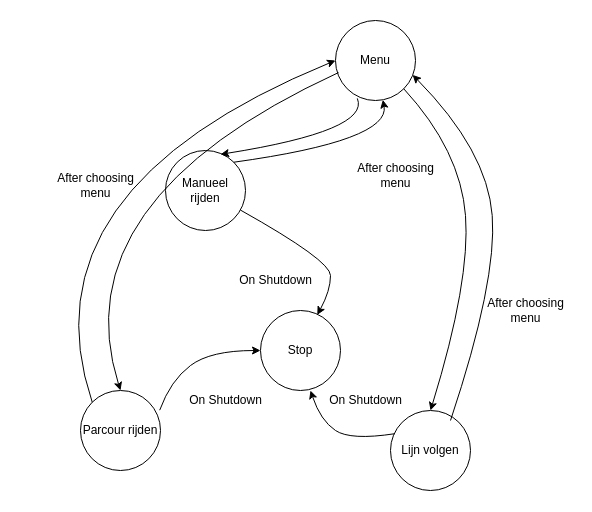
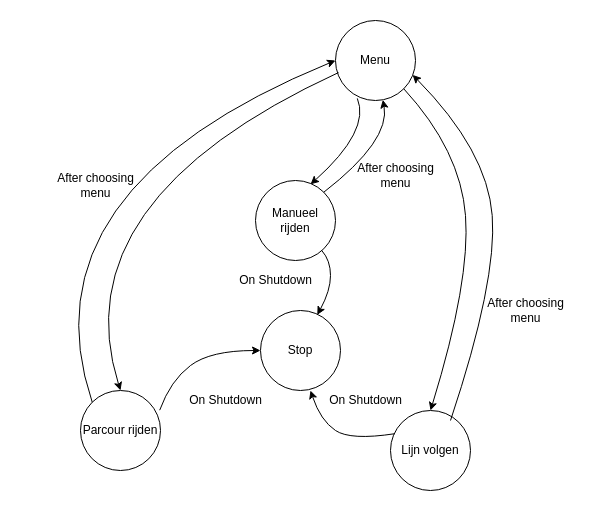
(206, 191) -> (296, 221)
